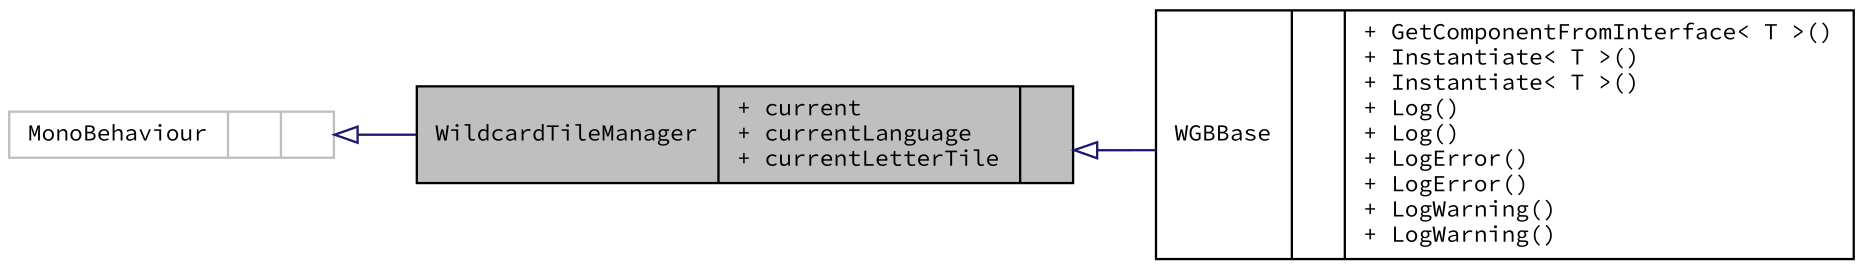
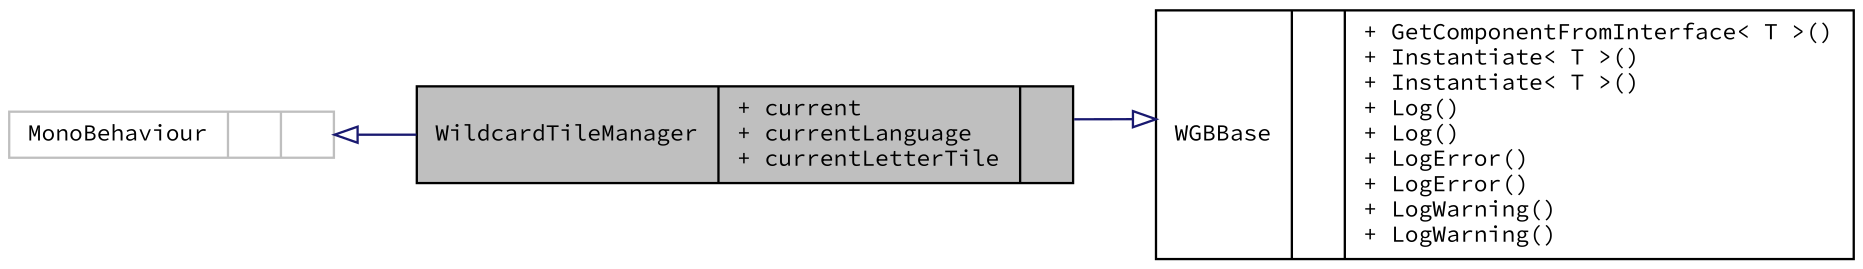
(1127, 150) -> (1104, 119)
